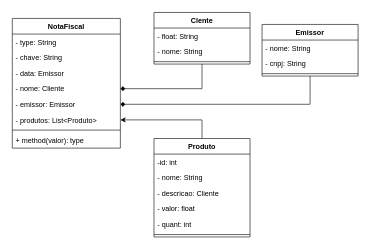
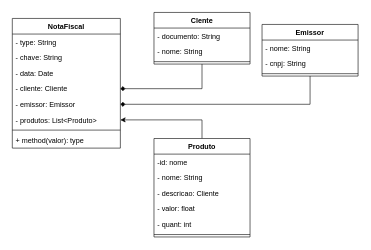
(183, 36) -> (192, 36)
(42, 73) -> (37, 73)
(41, 89) -> (45, 89)
(170, 162) -> (173, 162)
